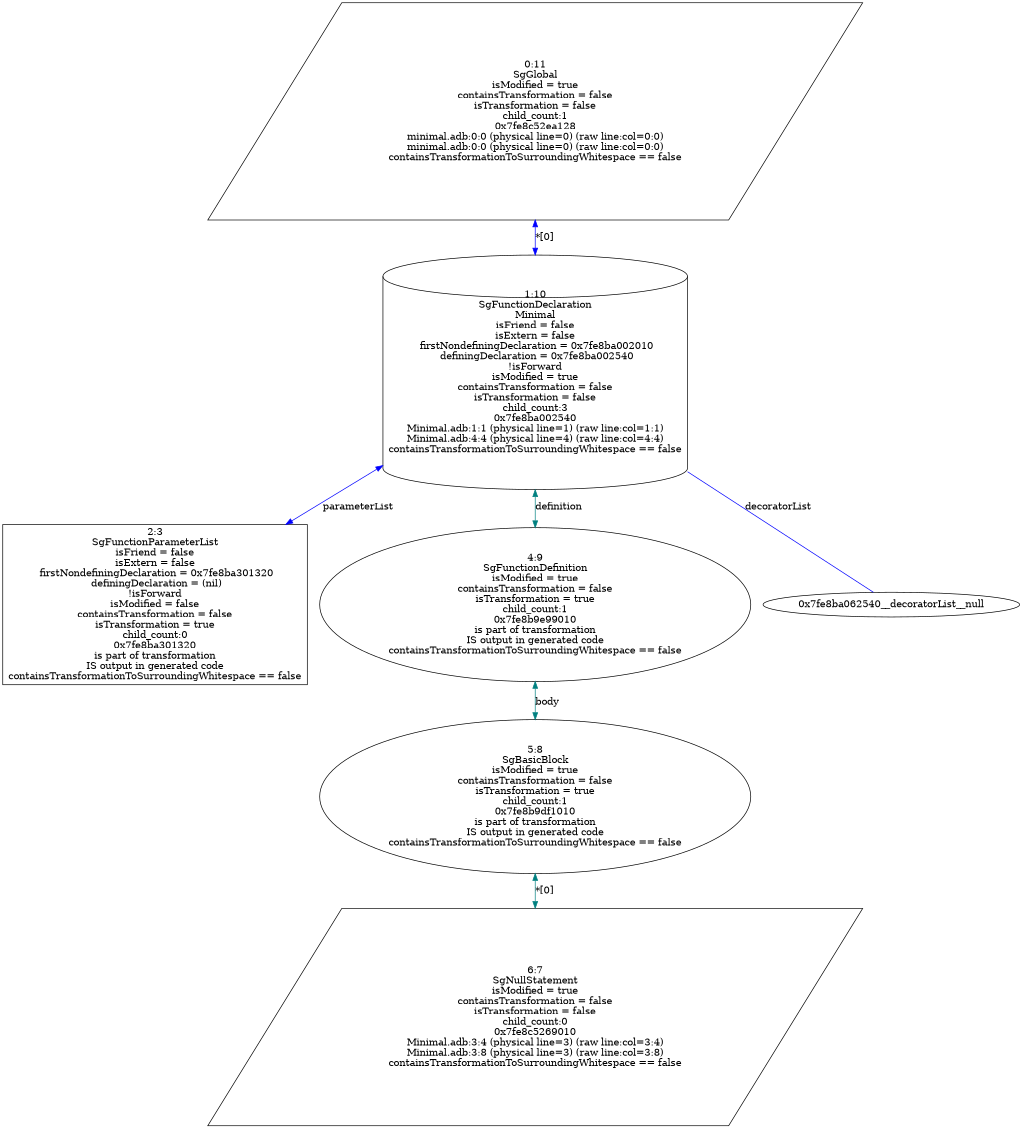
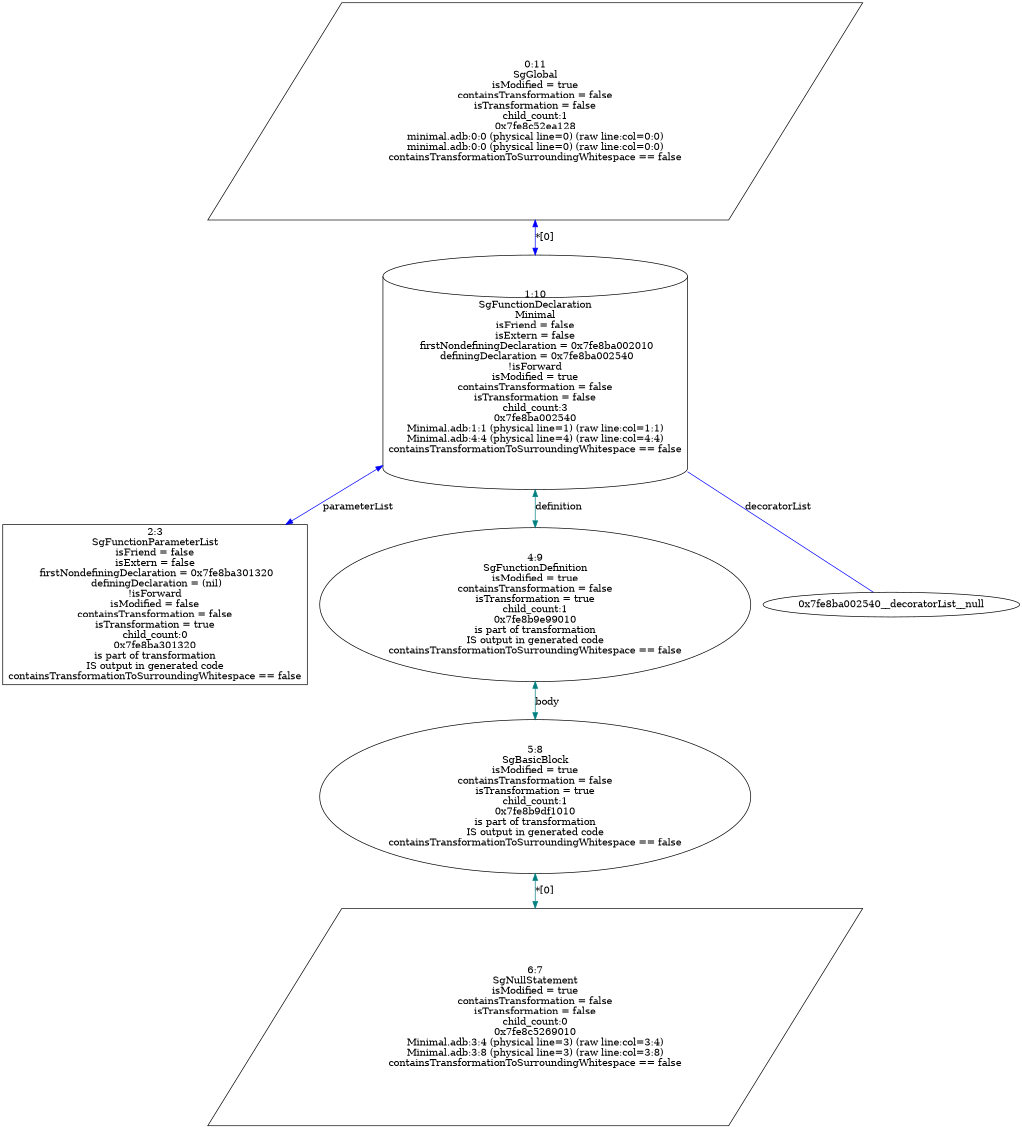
(891, 605) -> (891, 605)
